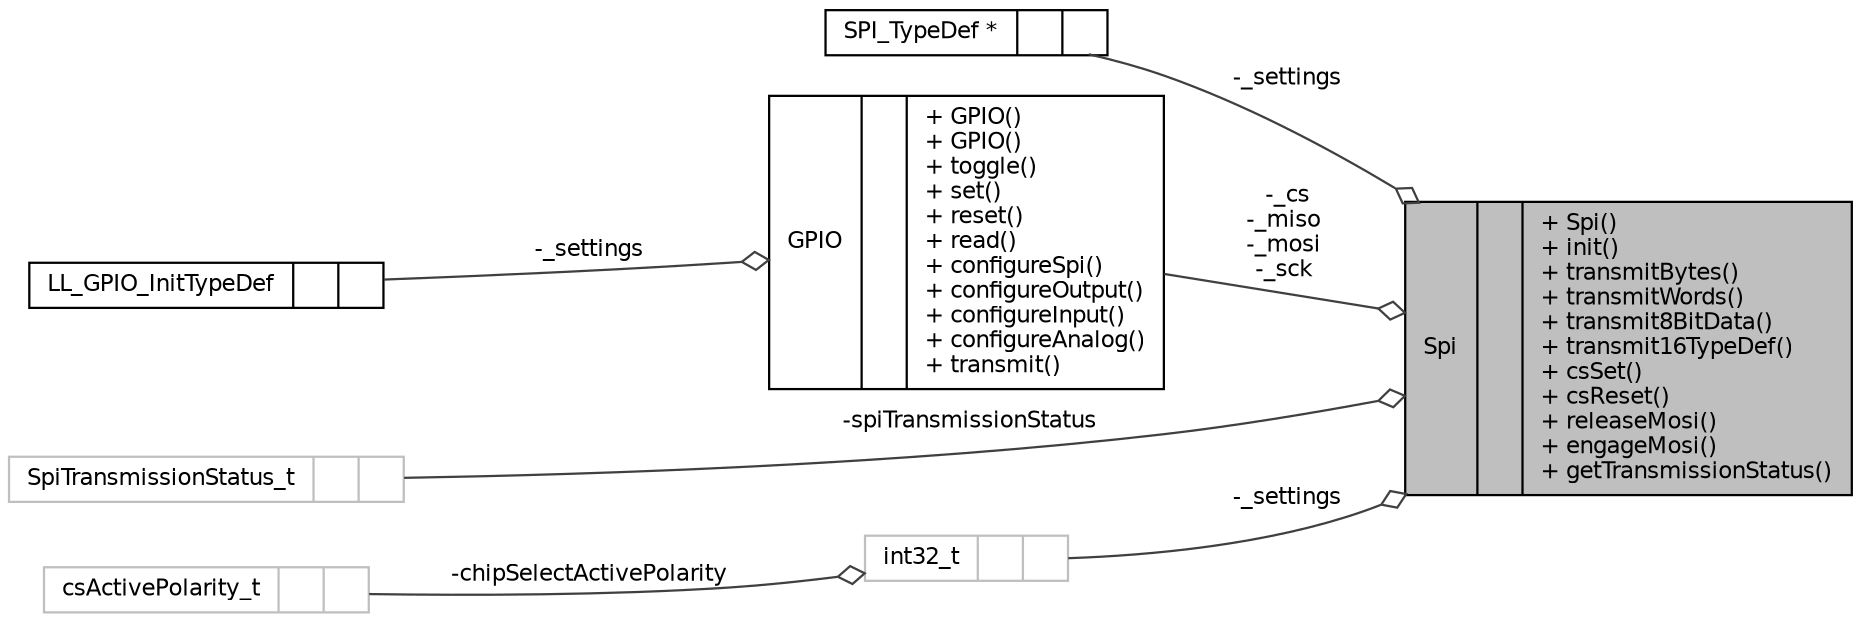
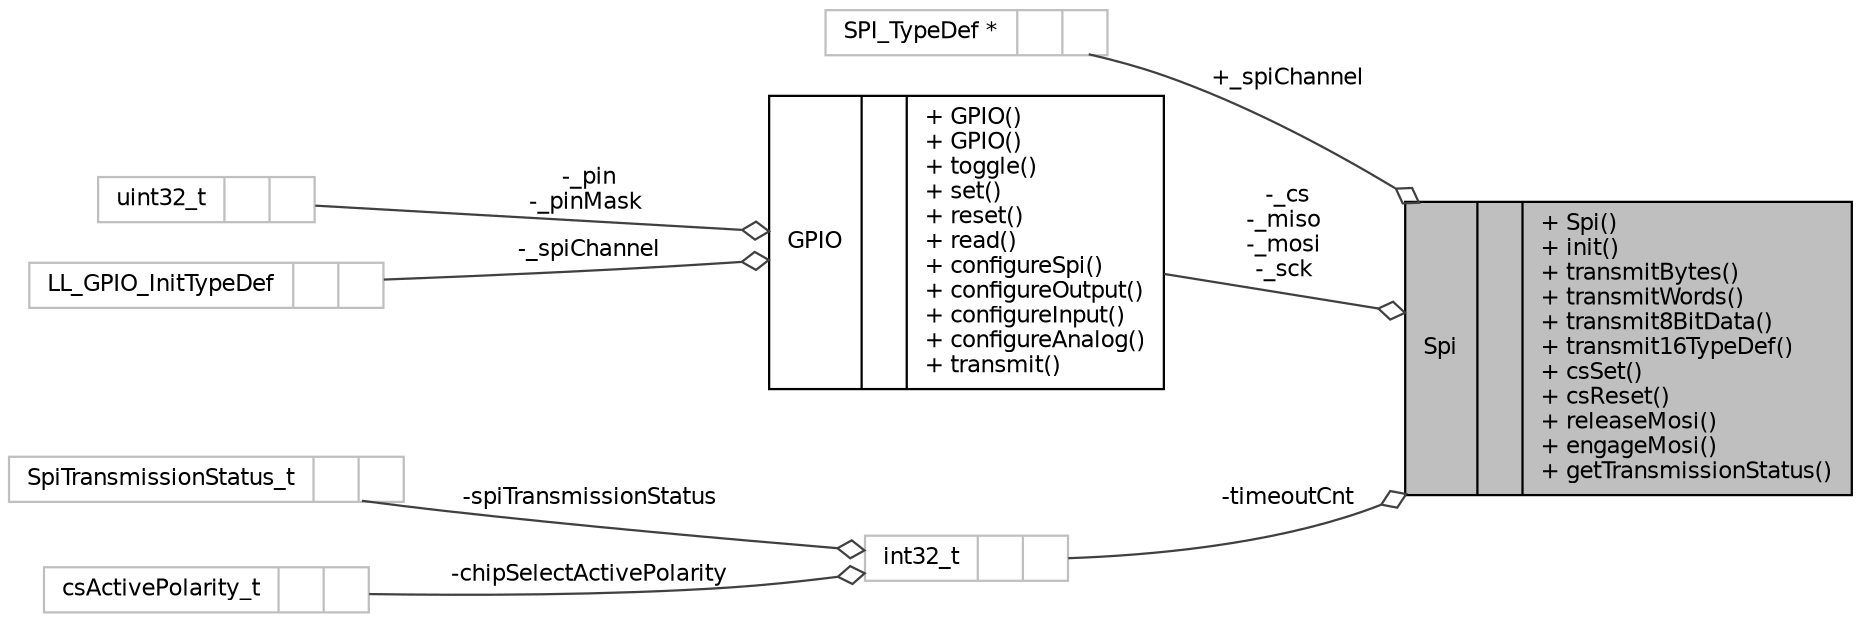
(967, 33) -> (967, 33)
(1285, 79) -> (1285, 79)
none -> (206, 200)
(586, 250) -> (586, 250)
(206, 285) -> (206, 285)
(893, 458) -> (599, 527)
(1285, 498) -> (1285, 498)
